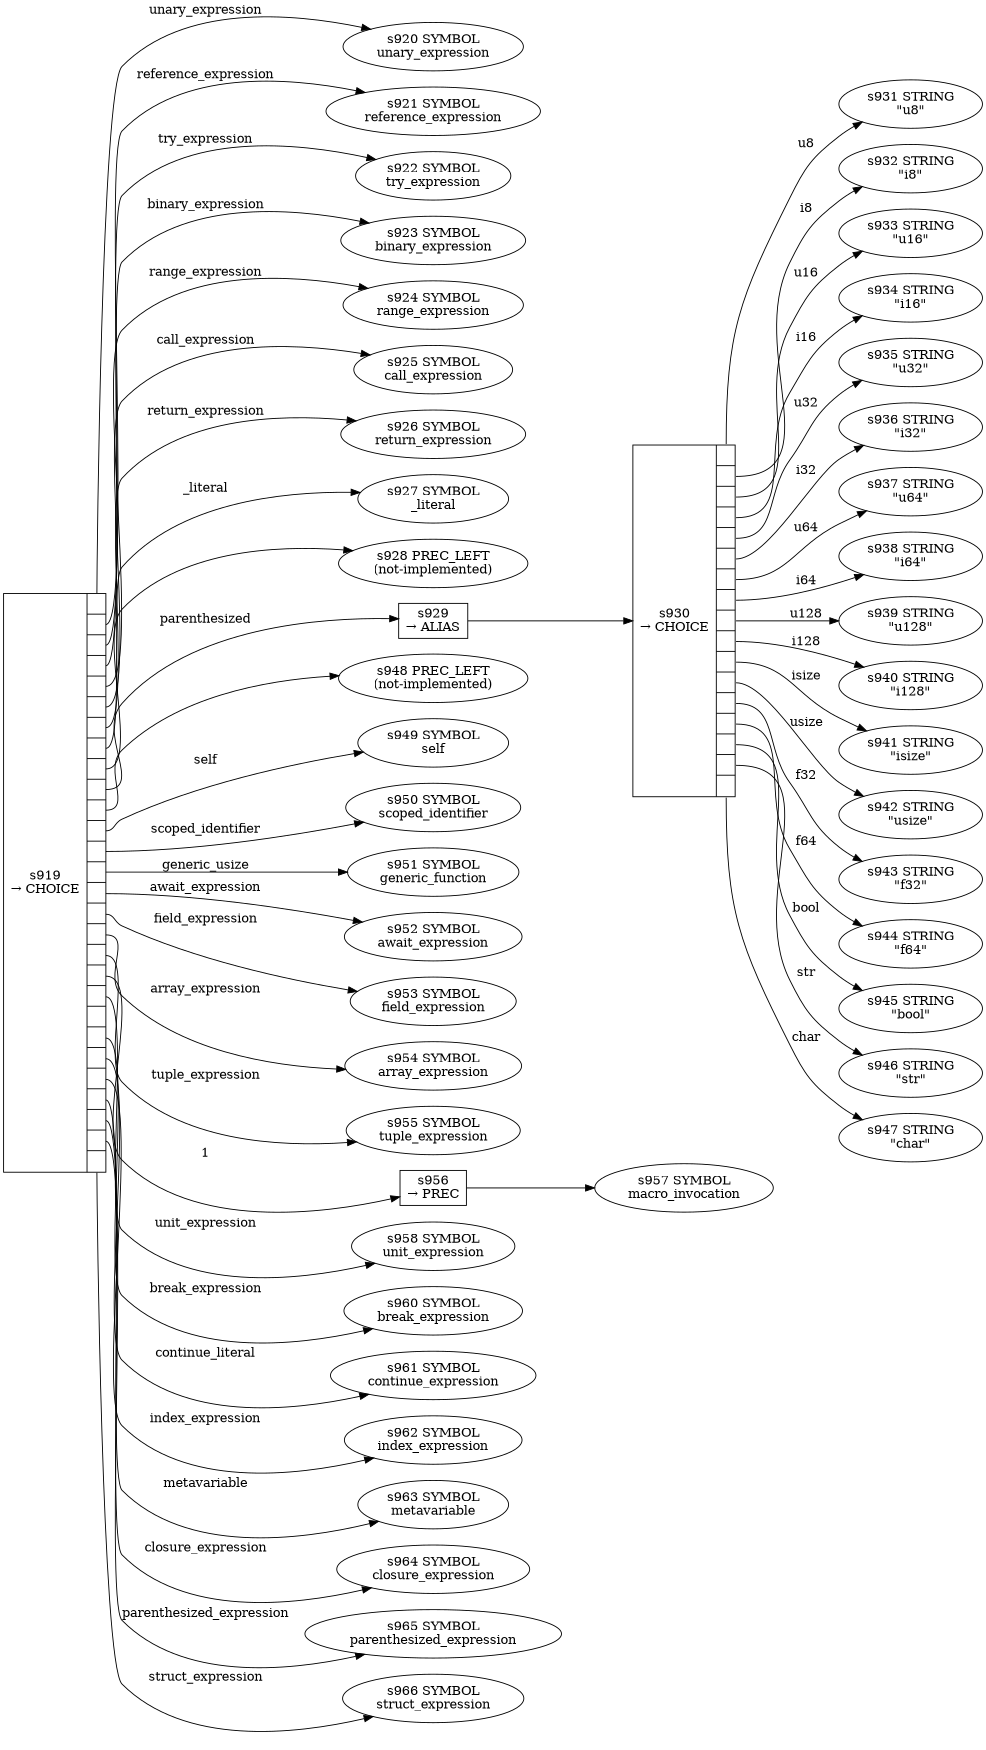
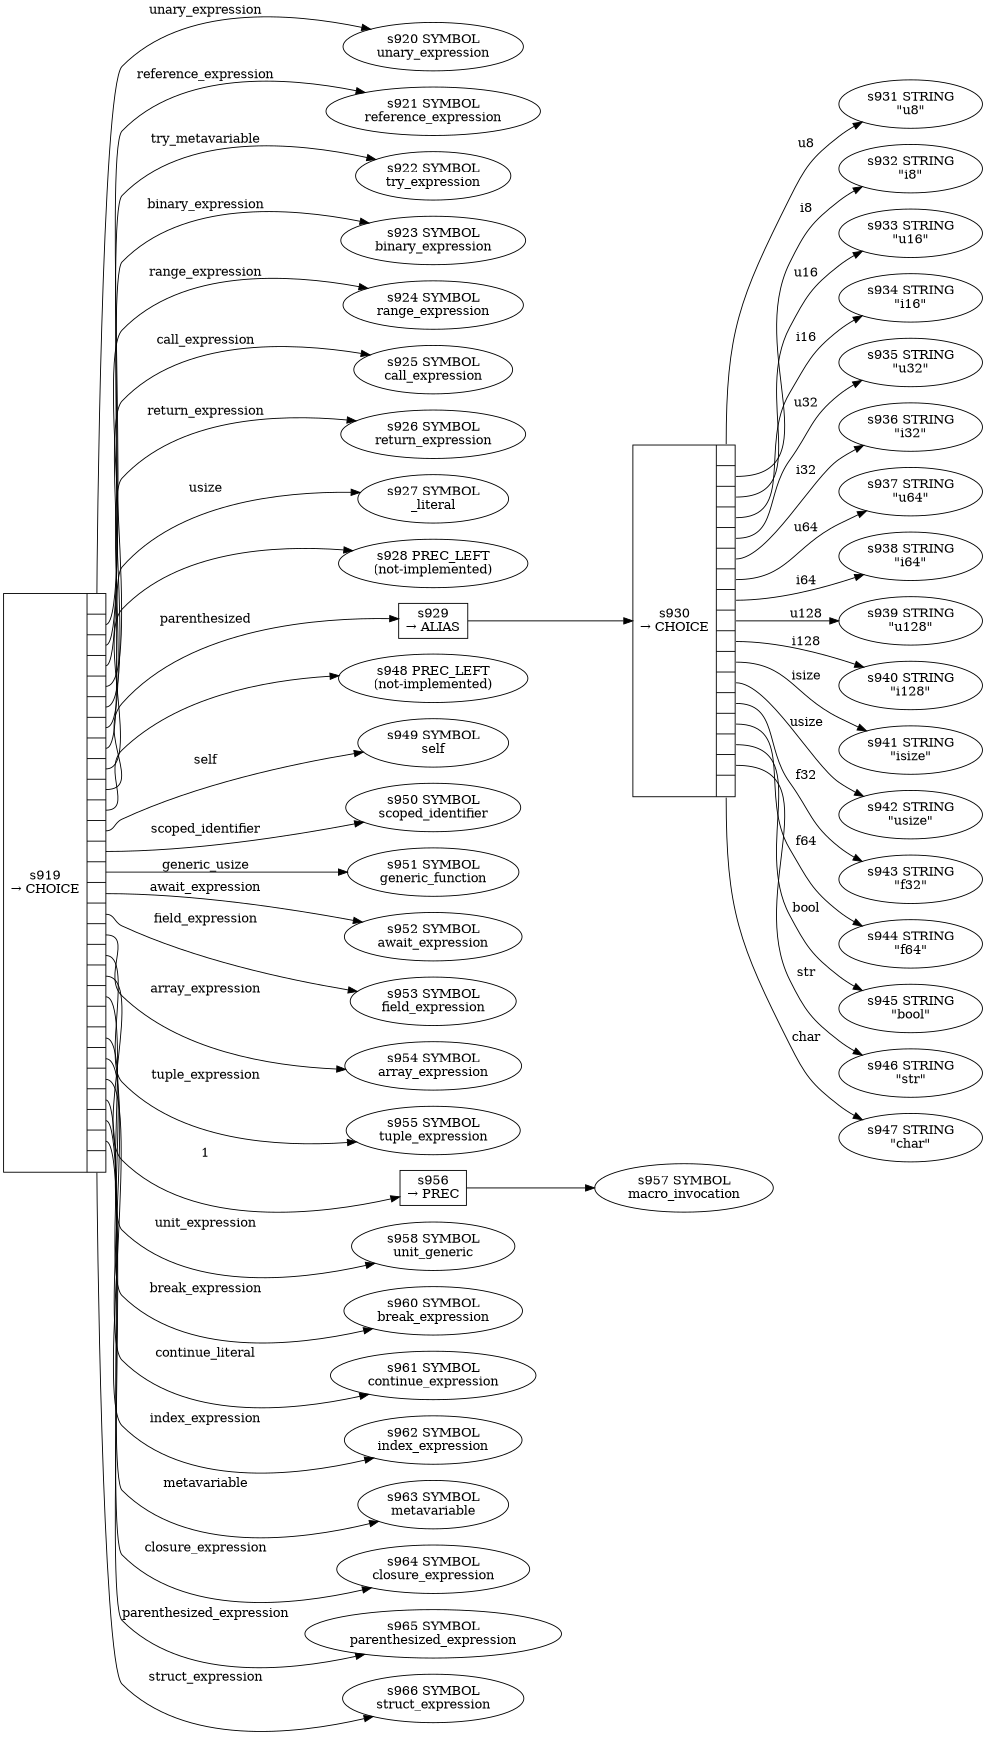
(205, 140) -> (205, 140)
(205, 489) -> (205, 489)
(433, 1246) -> (433, 1246)
